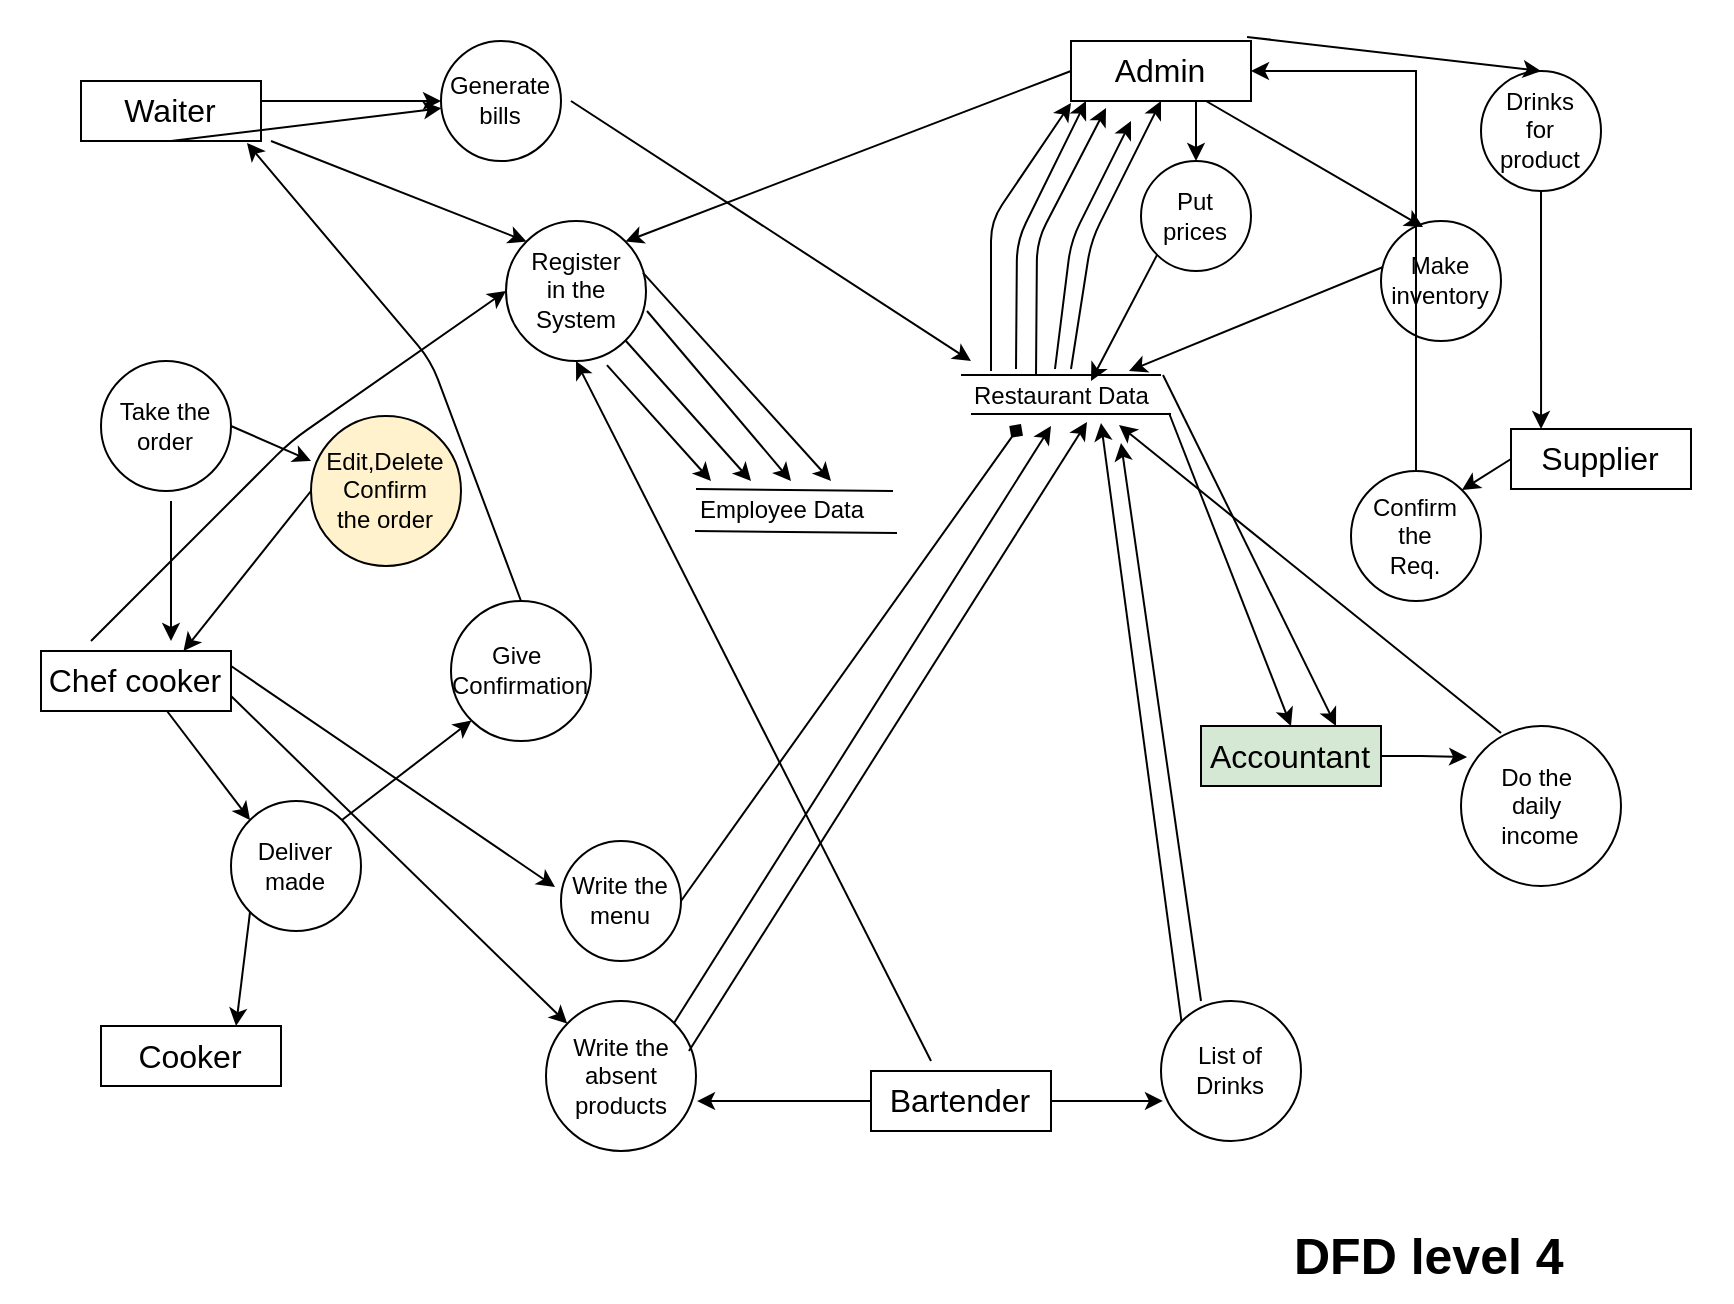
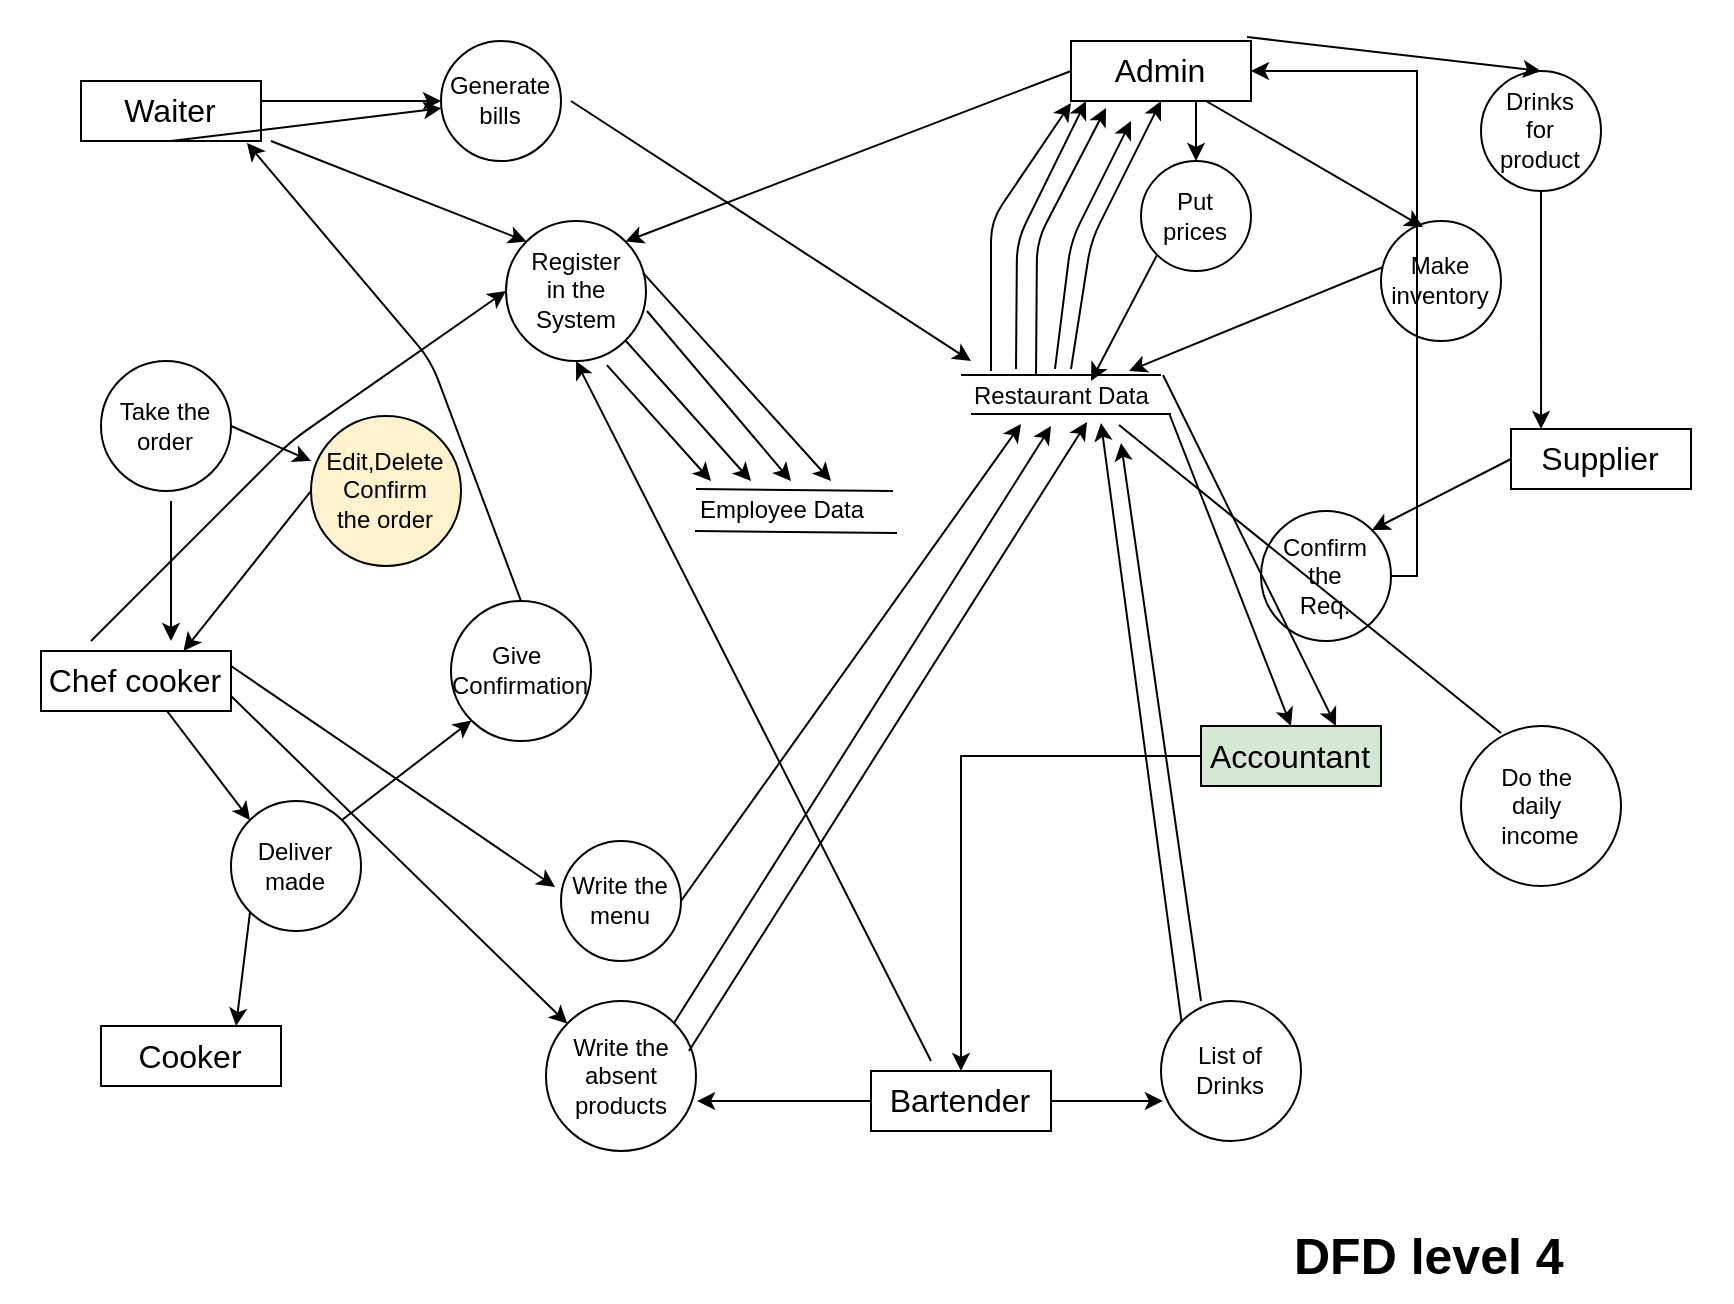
(1130, 434) -> (1125, 430)
(1011, 437) -> (1012, 436)
(1416, 536) -> (1326, 576)
(1417, 756) -> (961, 787)
